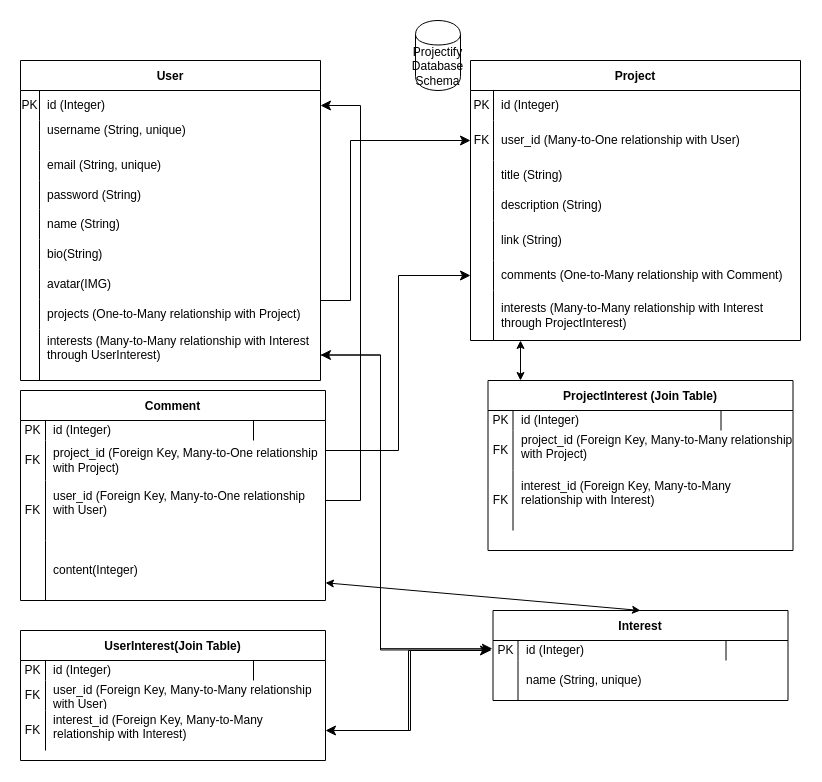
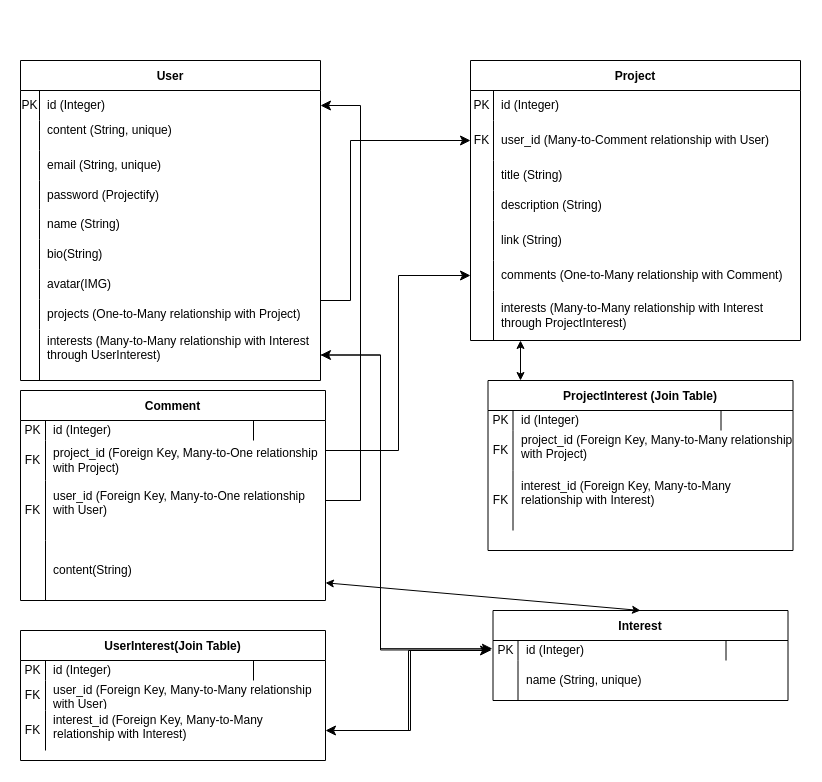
(438, 56) -> none
(124, 136) -> (120, 136)
(635, 141) -> (649, 141)
(102, 196) -> (115, 196)
(107, 571) -> (102, 571)
